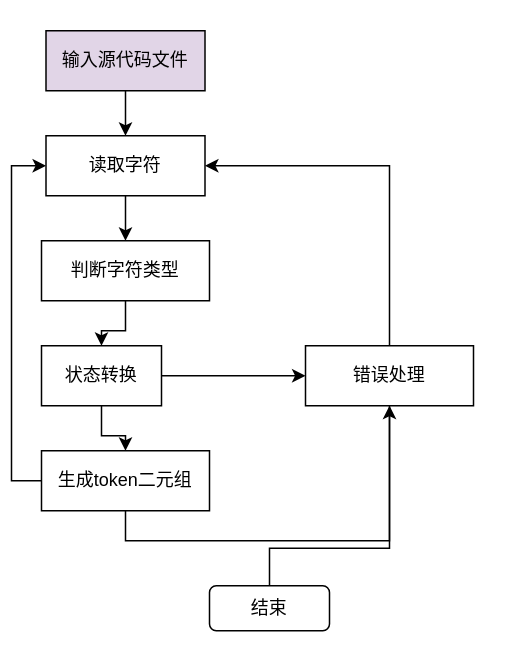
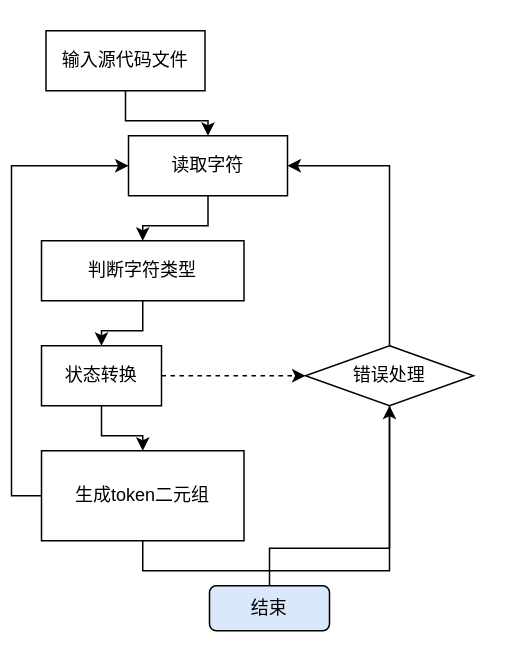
(125, 61) -> (125, 61)
(125, 166) -> (208, 166)
(125, 271) -> (143, 271)
(229, 376) -> (229, 376)
(389, 376) -> (389, 376)
(125, 481) -> (143, 496)
(269, 608) -> (269, 608)
